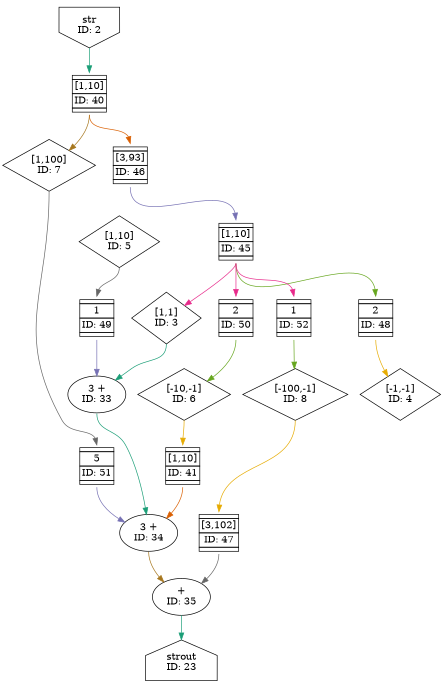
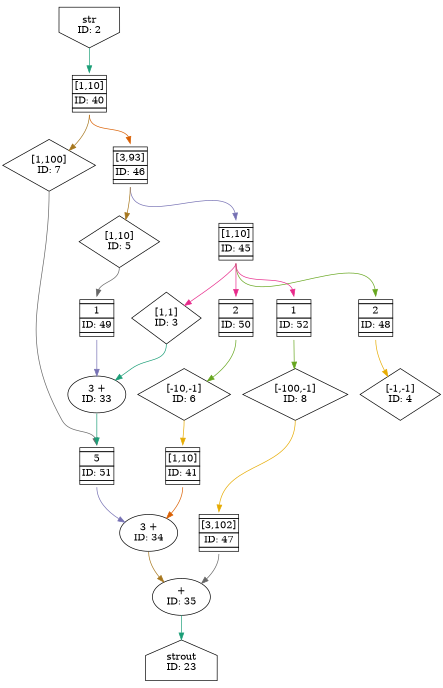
none -> (129, 200)
(130, 455) -> (97, 426)
